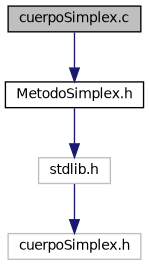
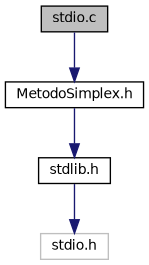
(74, 19) -> (74, 19)
(74, 171) -> (74, 171)
(74, 246) -> (74, 246)
